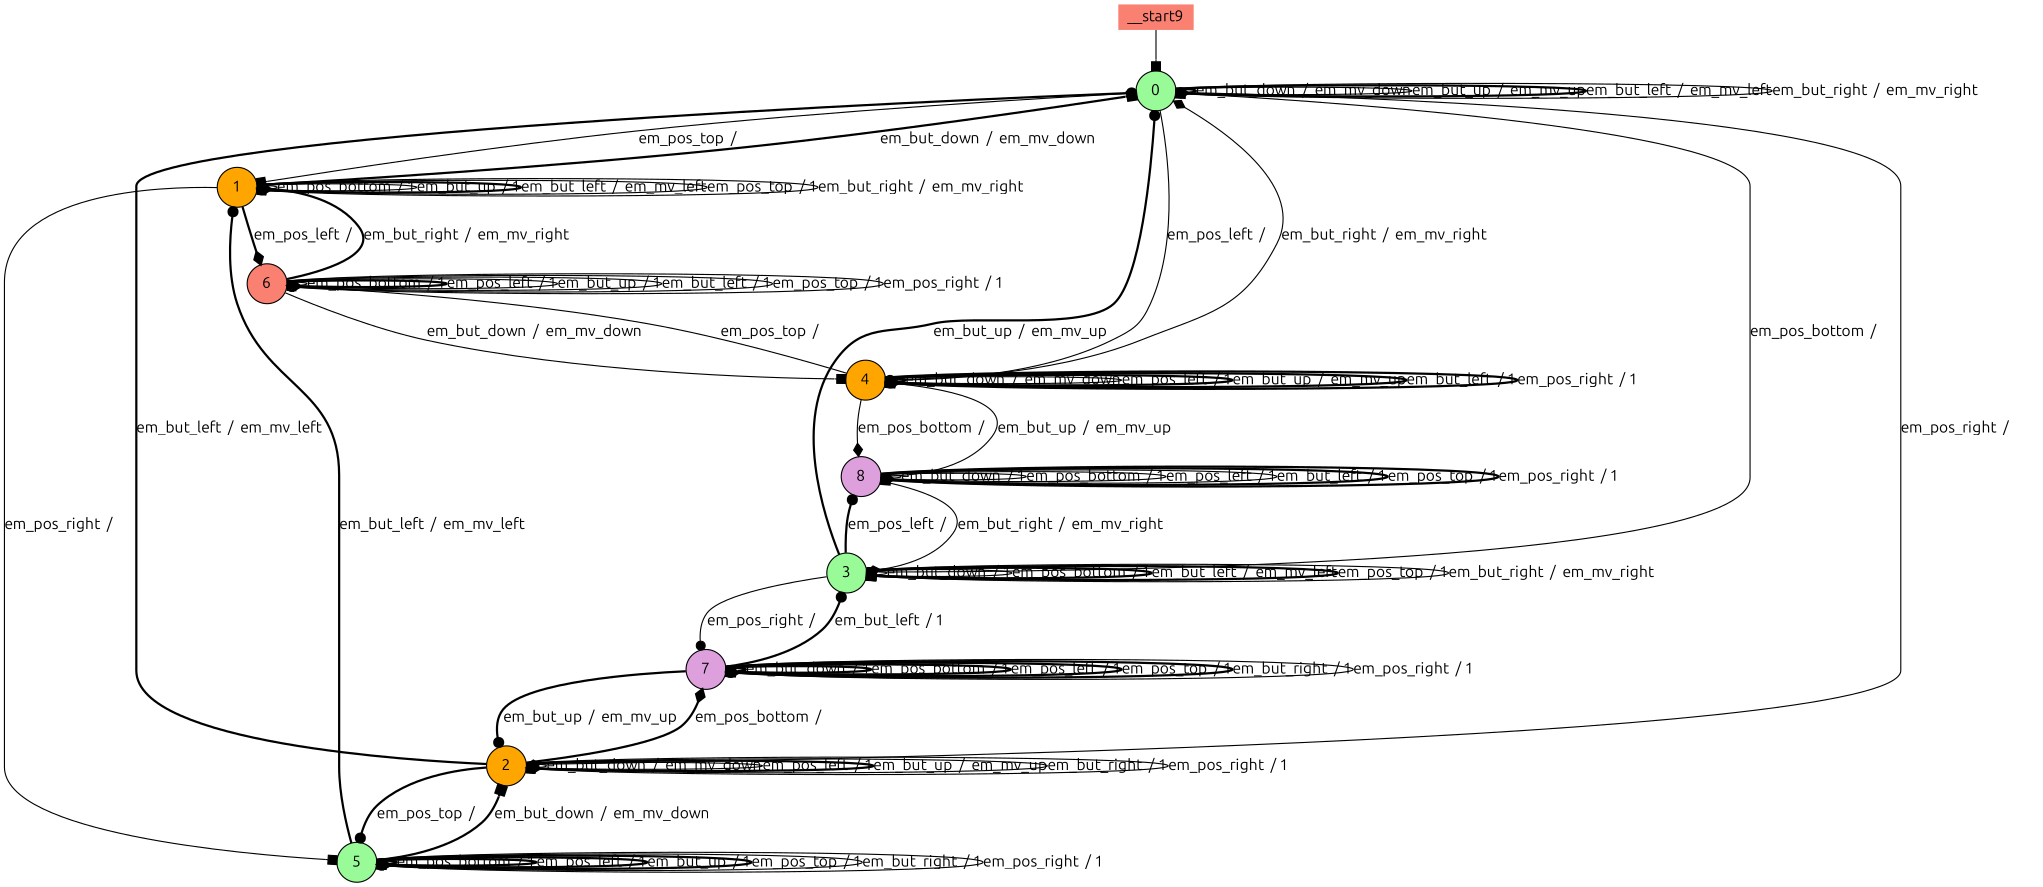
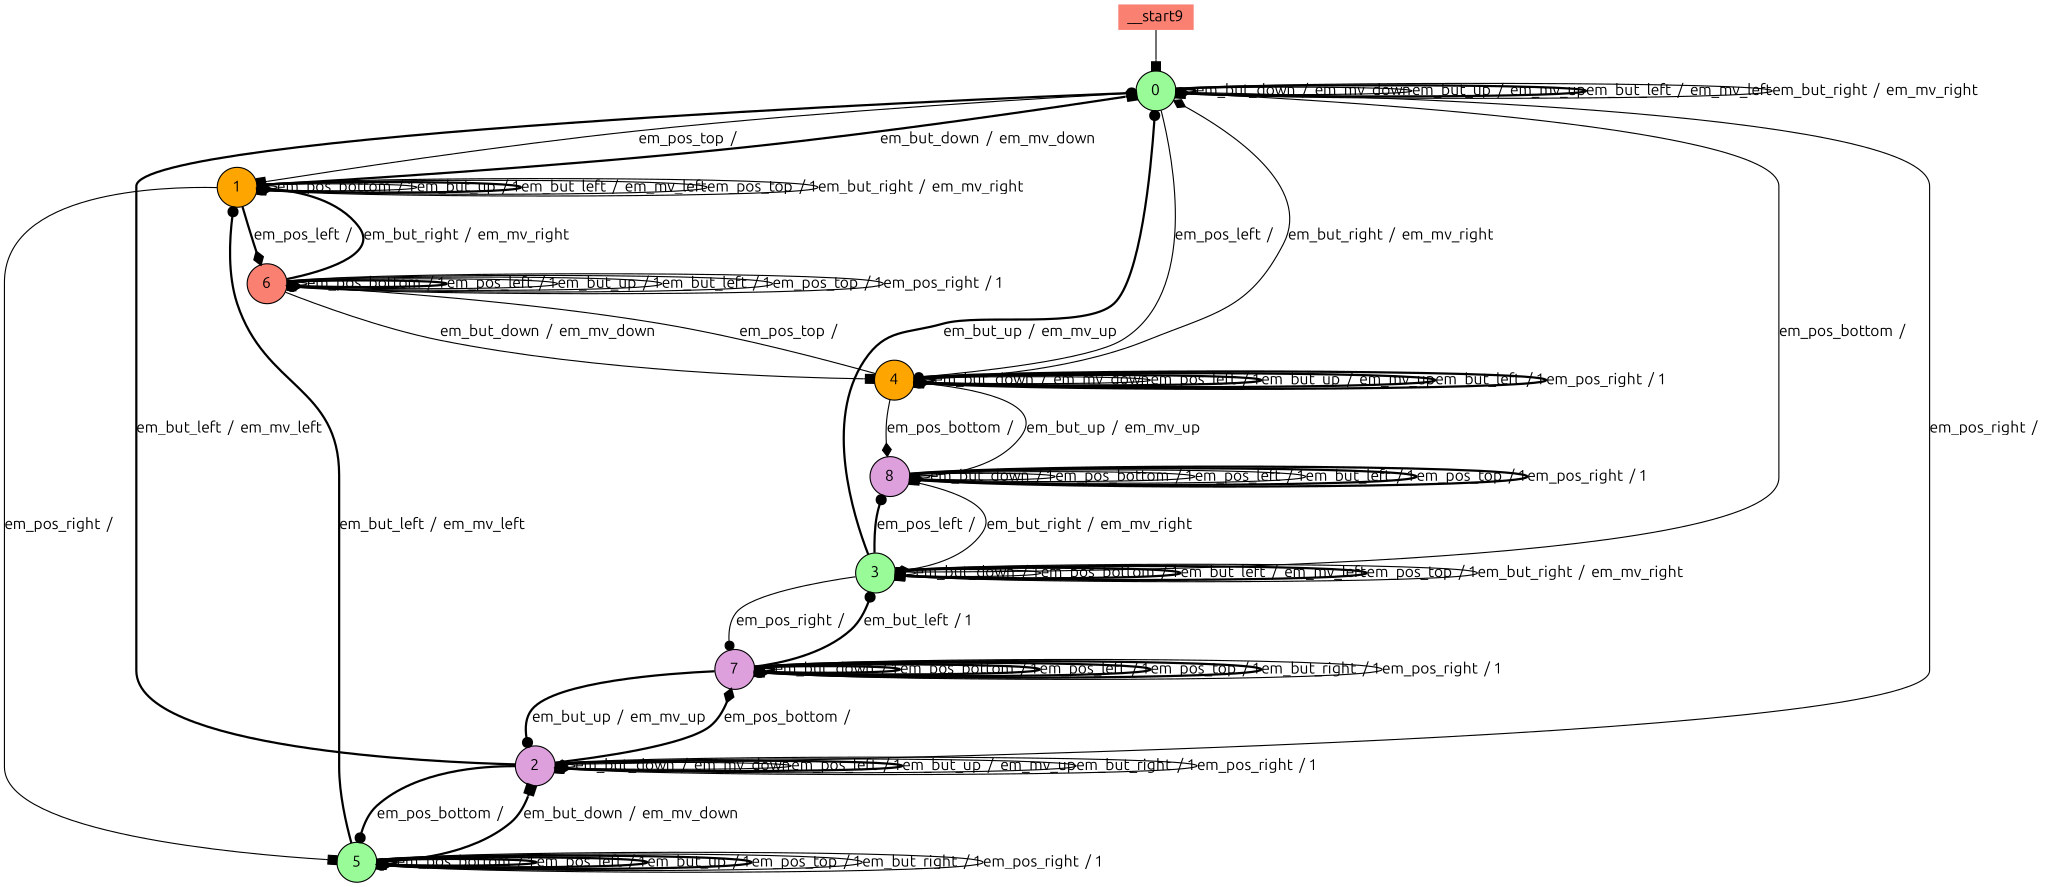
(507, 766) -> (535, 766)
(429, 814) -> (444, 814)
